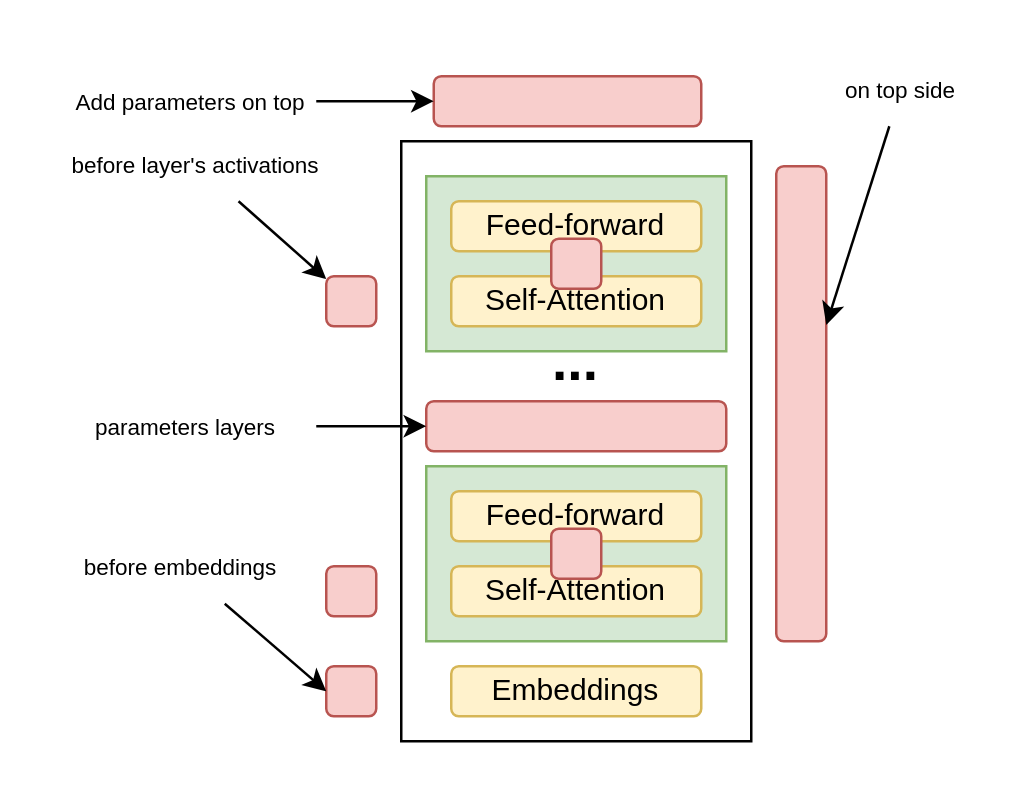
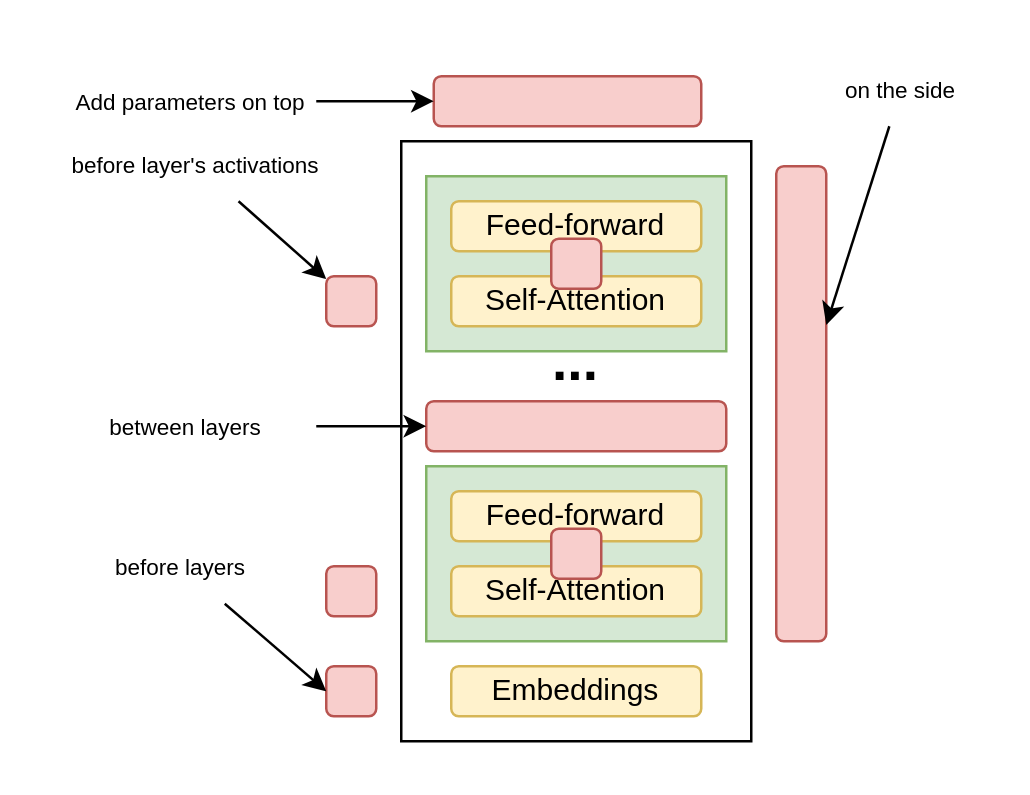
(901, 89) -> (901, 89)
(186, 426) -> (186, 426)
(181, 566) -> (181, 566)
